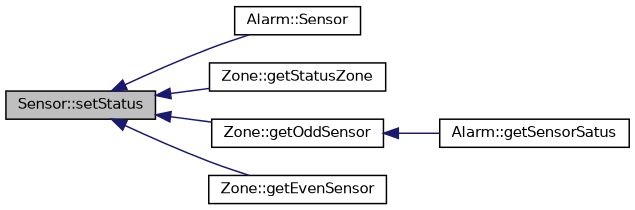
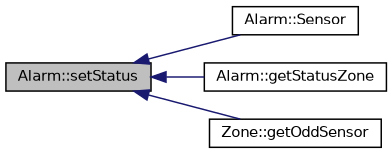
(298, 77) -> (295, 77)
(81, 105) -> (78, 77)
(534, 133) -> none
(298, 190) -> none
